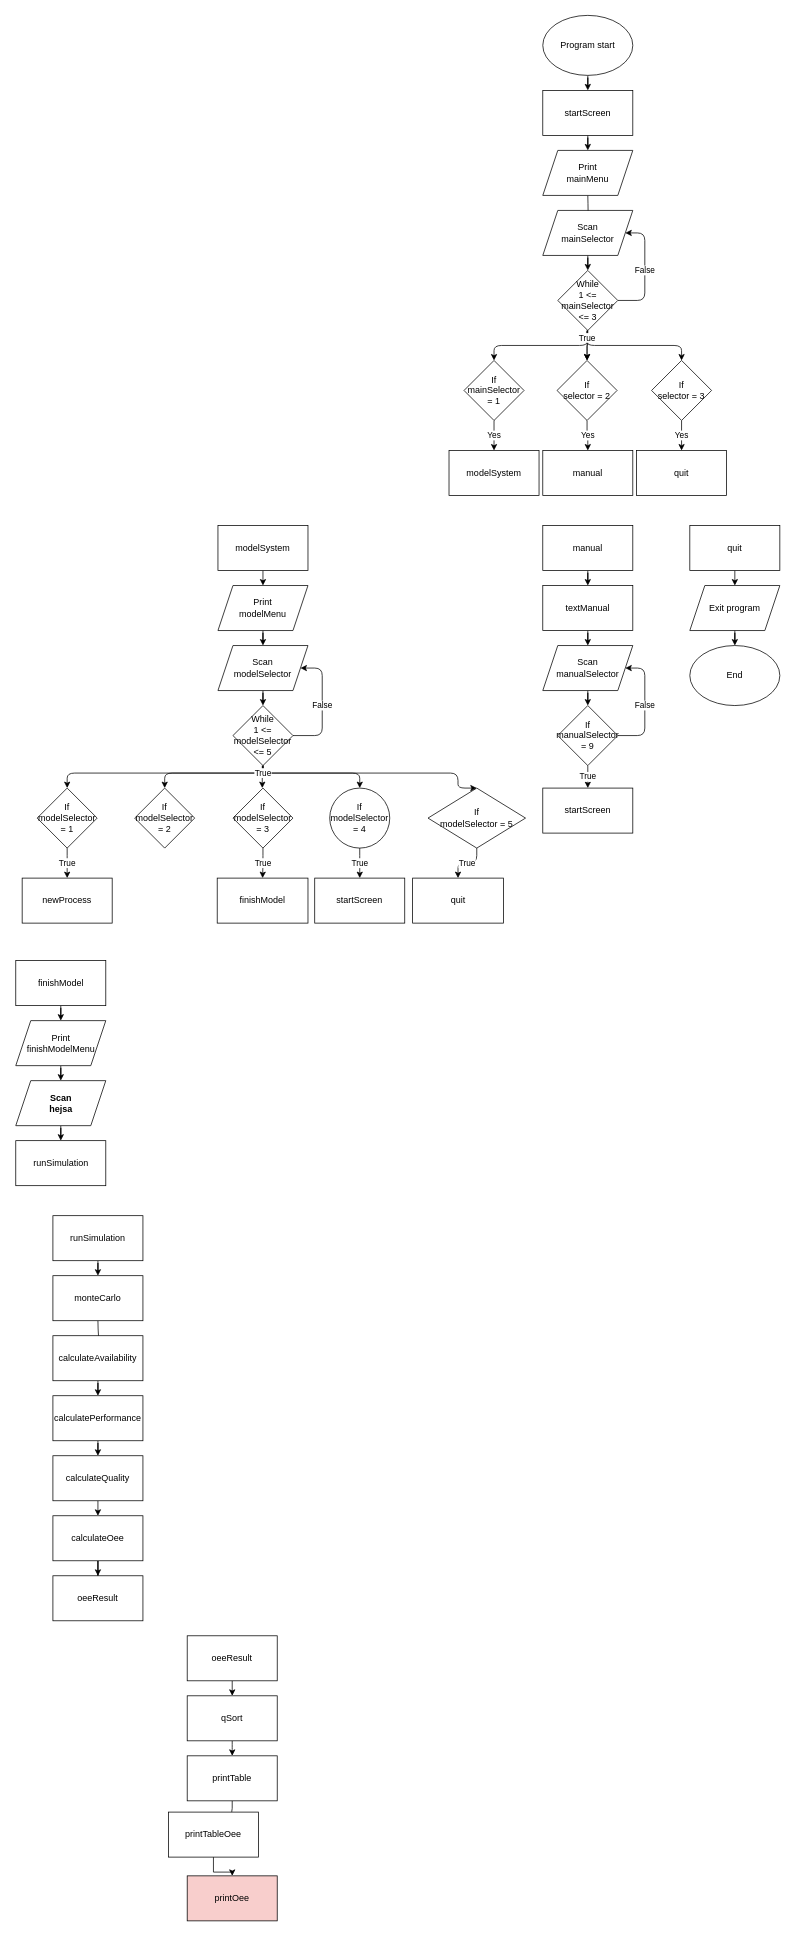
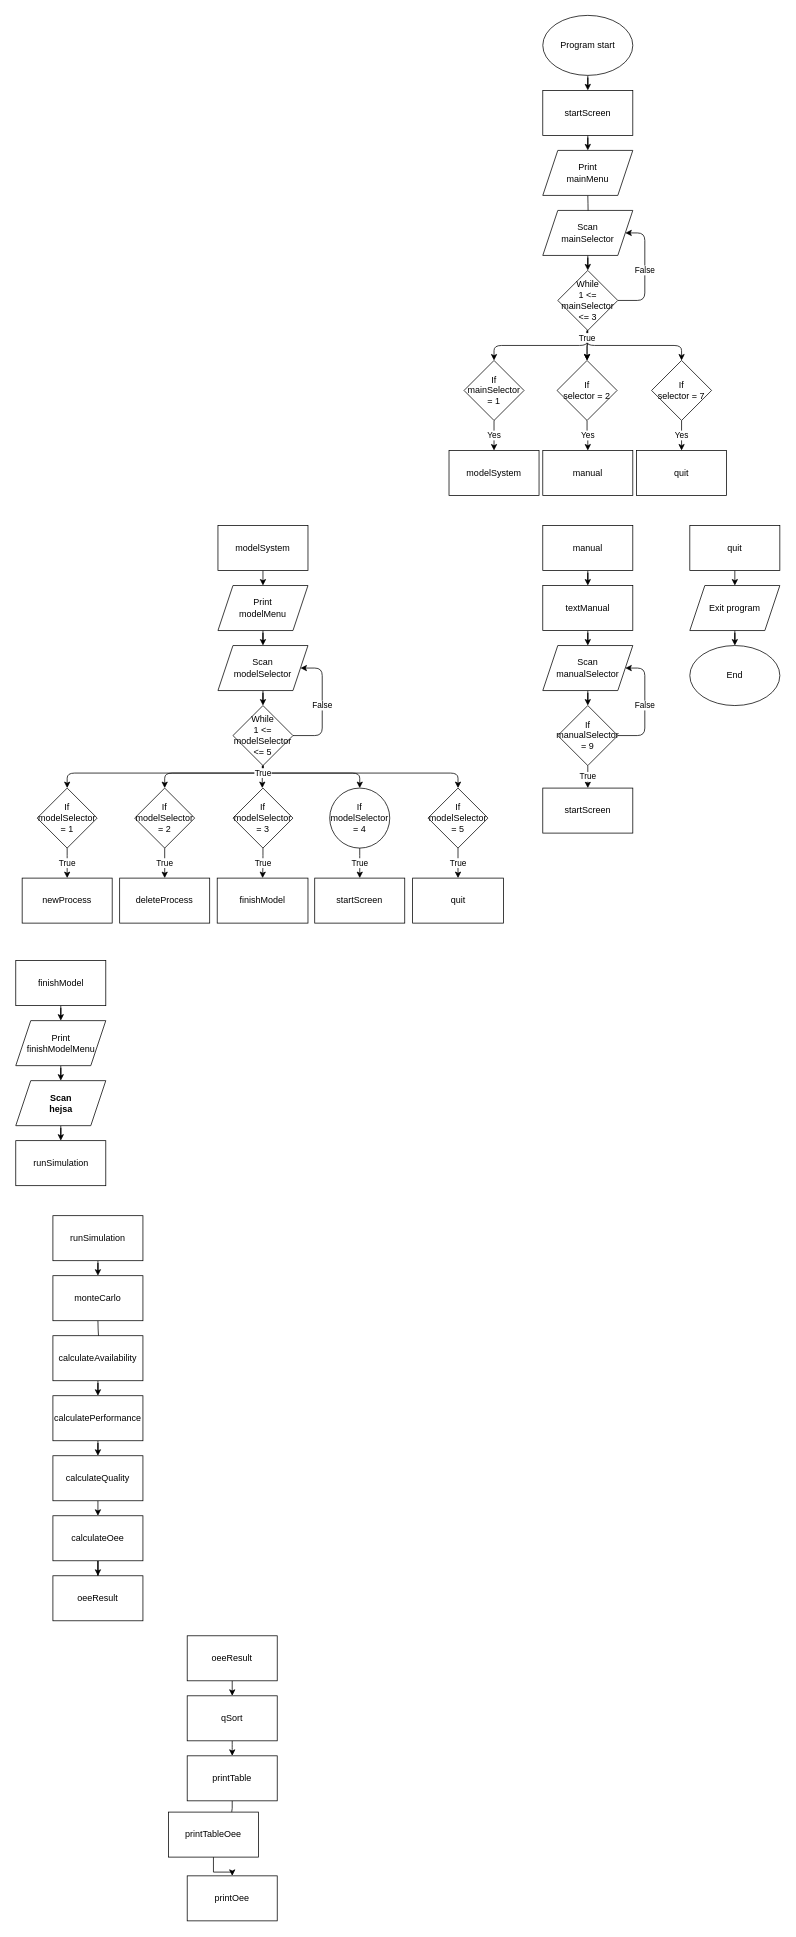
(681, 390) -> (681, 390)
(477, 818) -> (458, 818)
none -> (165, 860)
none -> (165, 900)
(232, 1898) -> (232, 1898)
